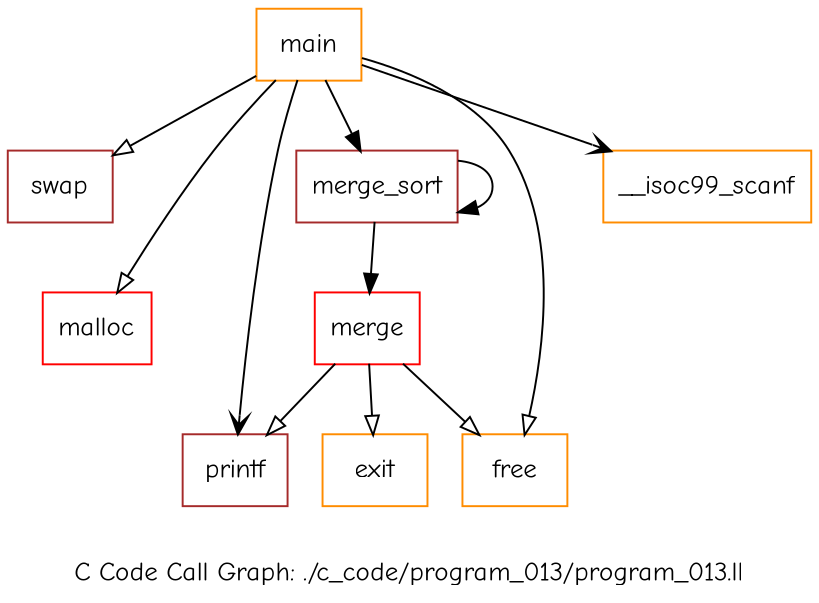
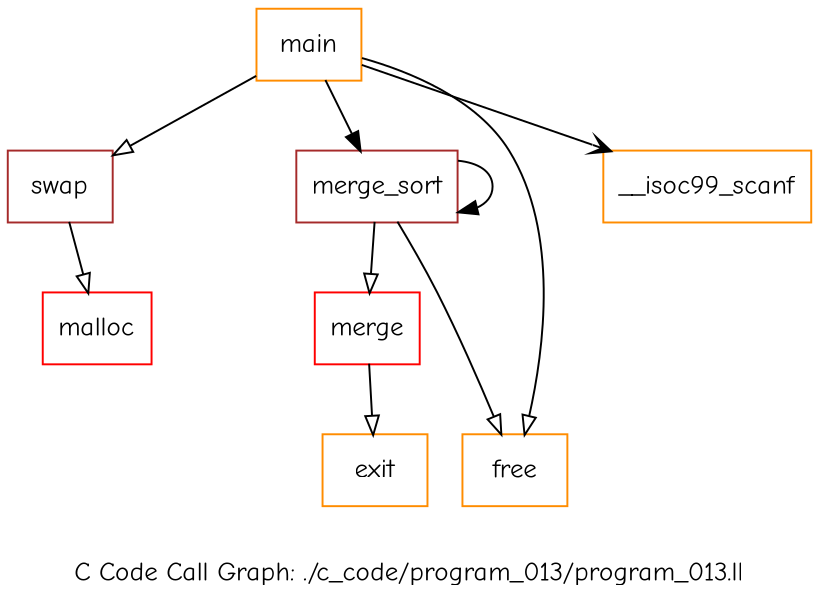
(196, 174) -> (76, 248)
(373, 248) -> (373, 248)
(434, 393) -> (449, 317)
(235, 470) -> none
